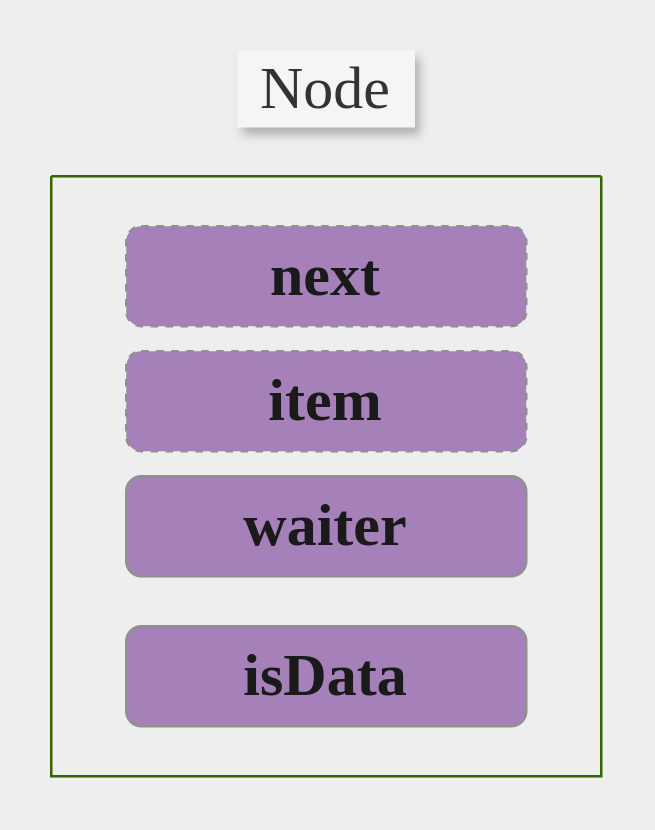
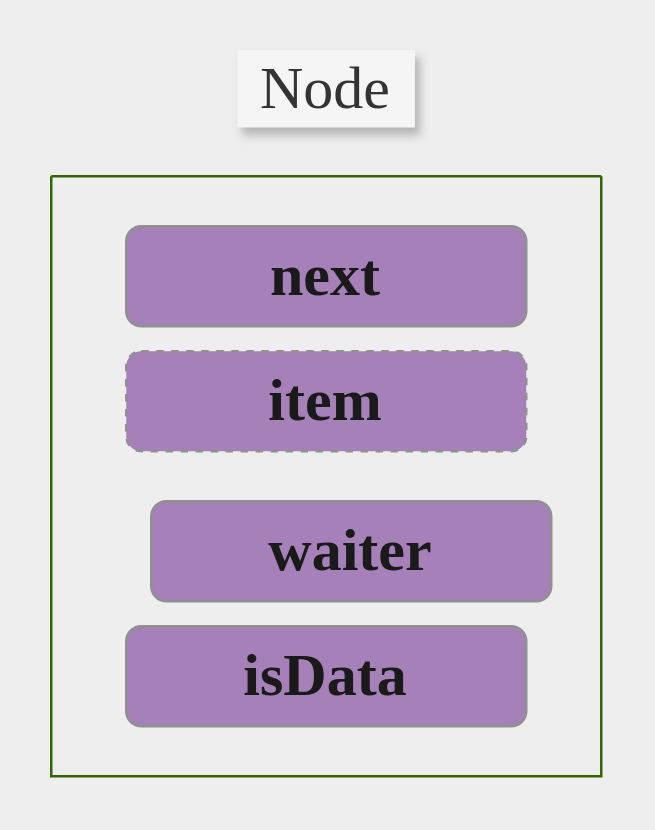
(326, 276) -> (326, 276)
(326, 526) -> (351, 551)
